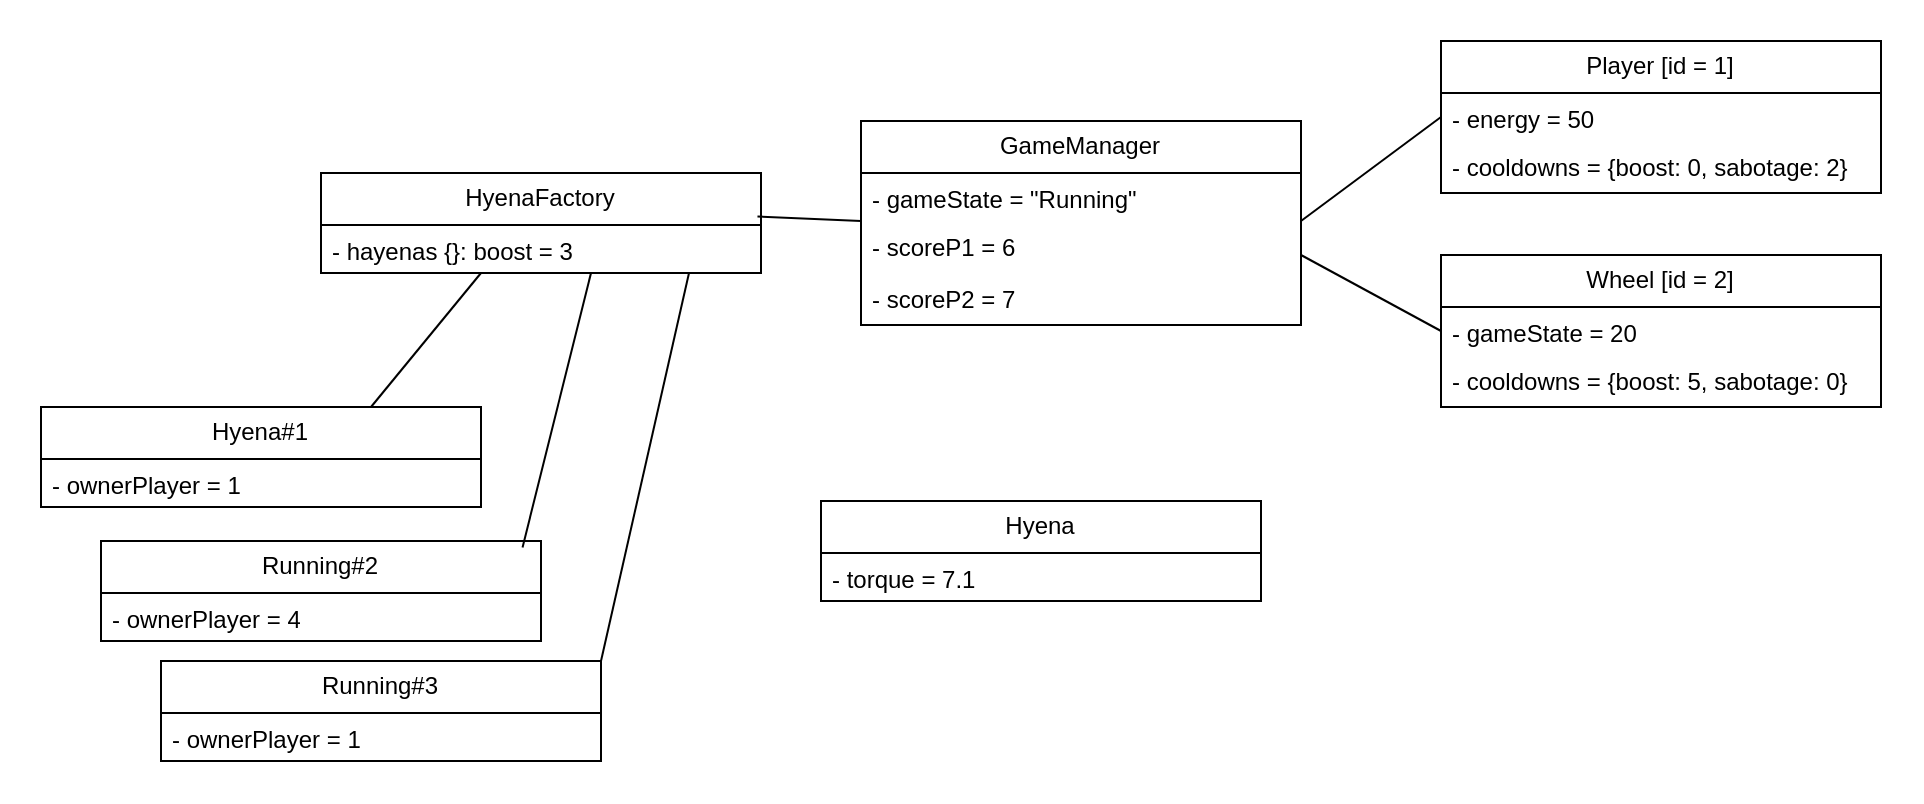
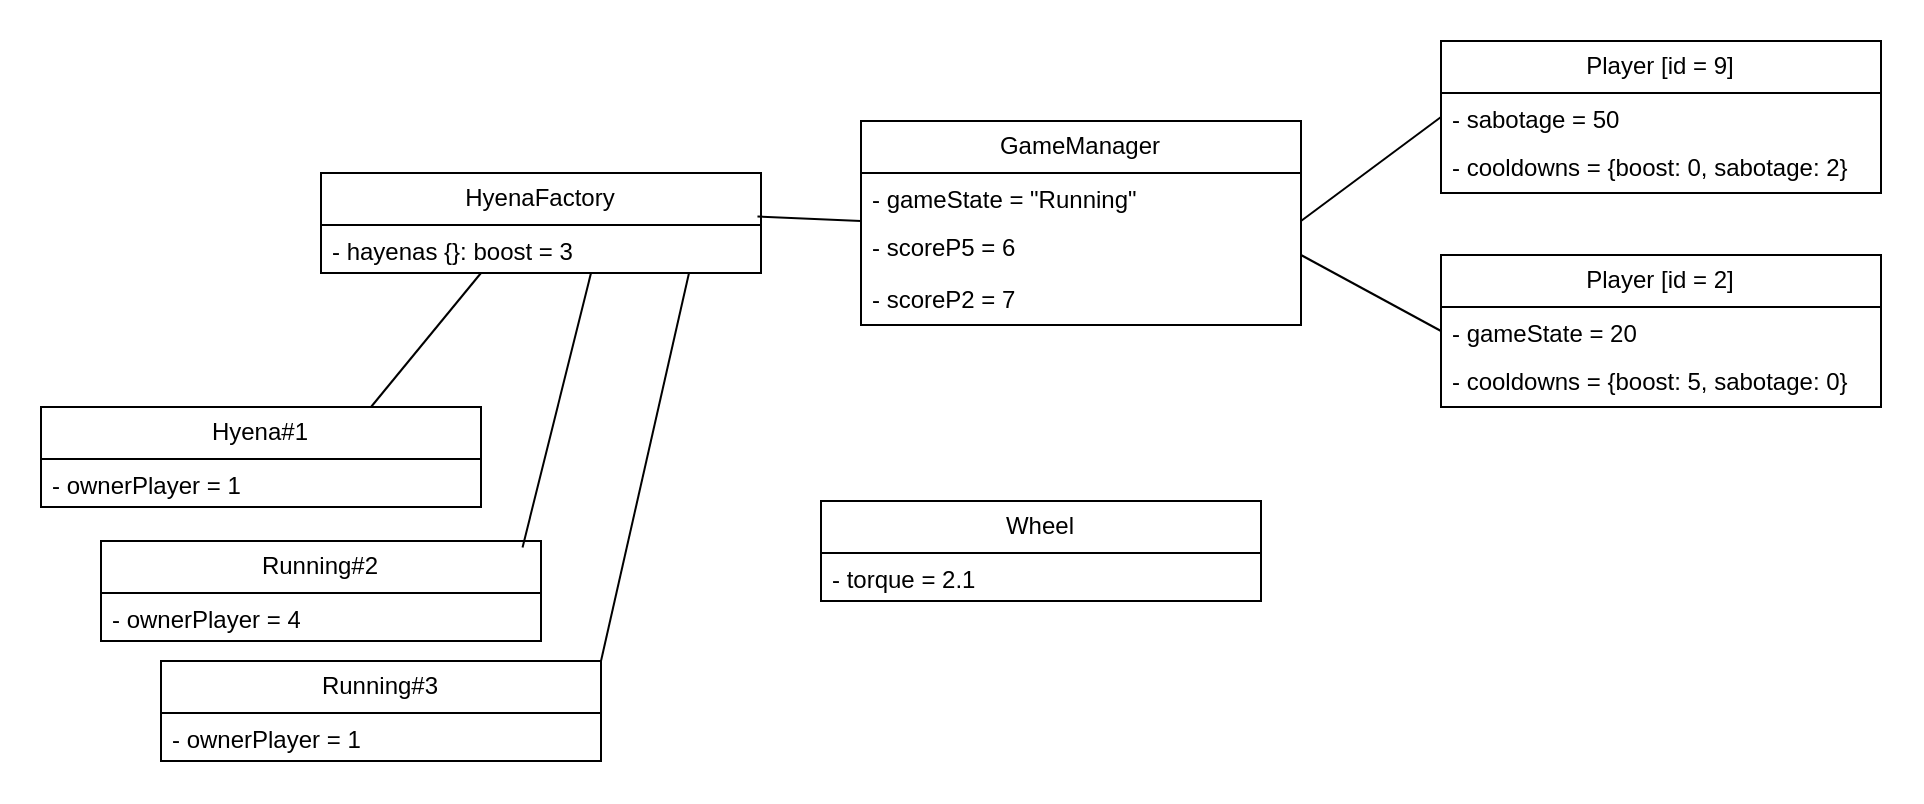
(1661, 67) -> (1661, 67)
(1531, 121) -> (1544, 121)
(951, 249) -> (951, 249)
(1661, 281) -> (1661, 281)
(1041, 527) -> (1041, 527)
(915, 581) -> (915, 581)
